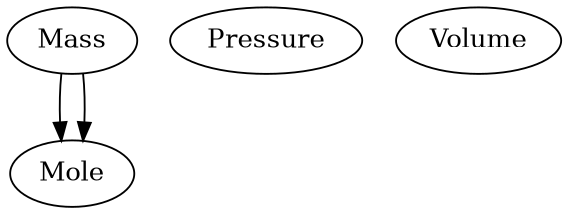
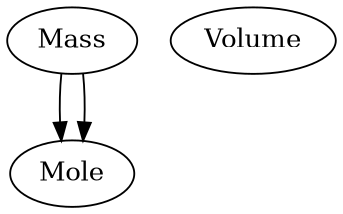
(266, 41) -> none
